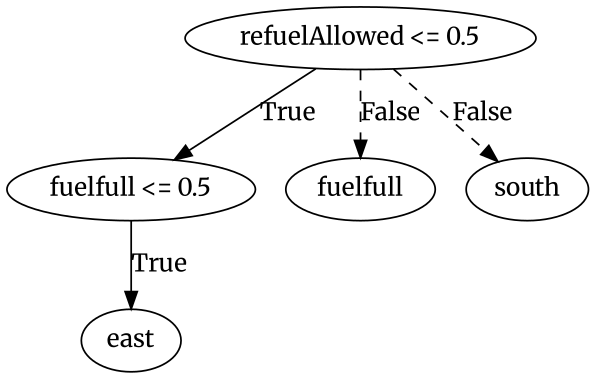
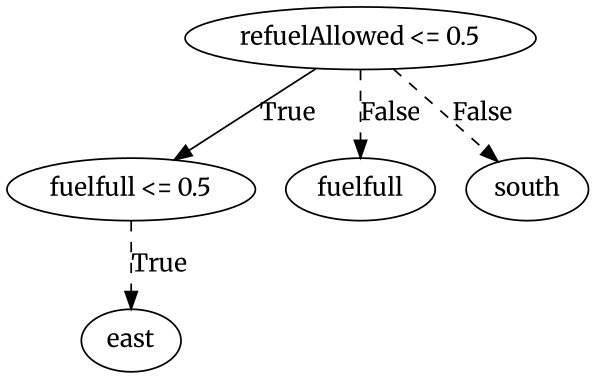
(131, 256) -> (131, 256)
